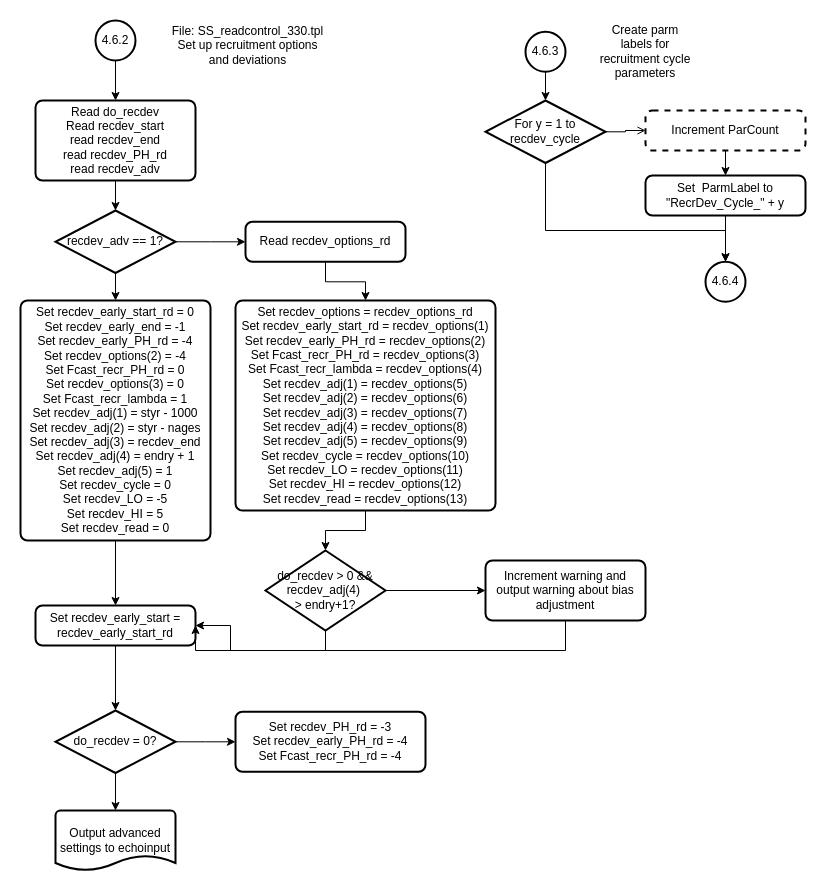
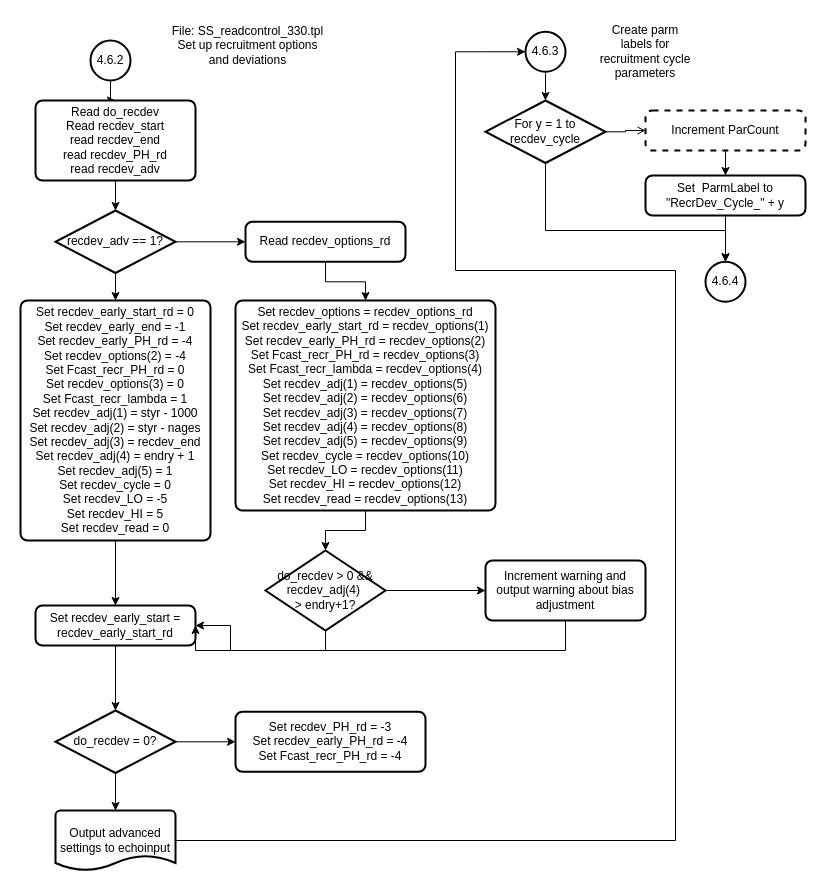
(116, 41) -> (111, 61)
none -> (676, 556)
